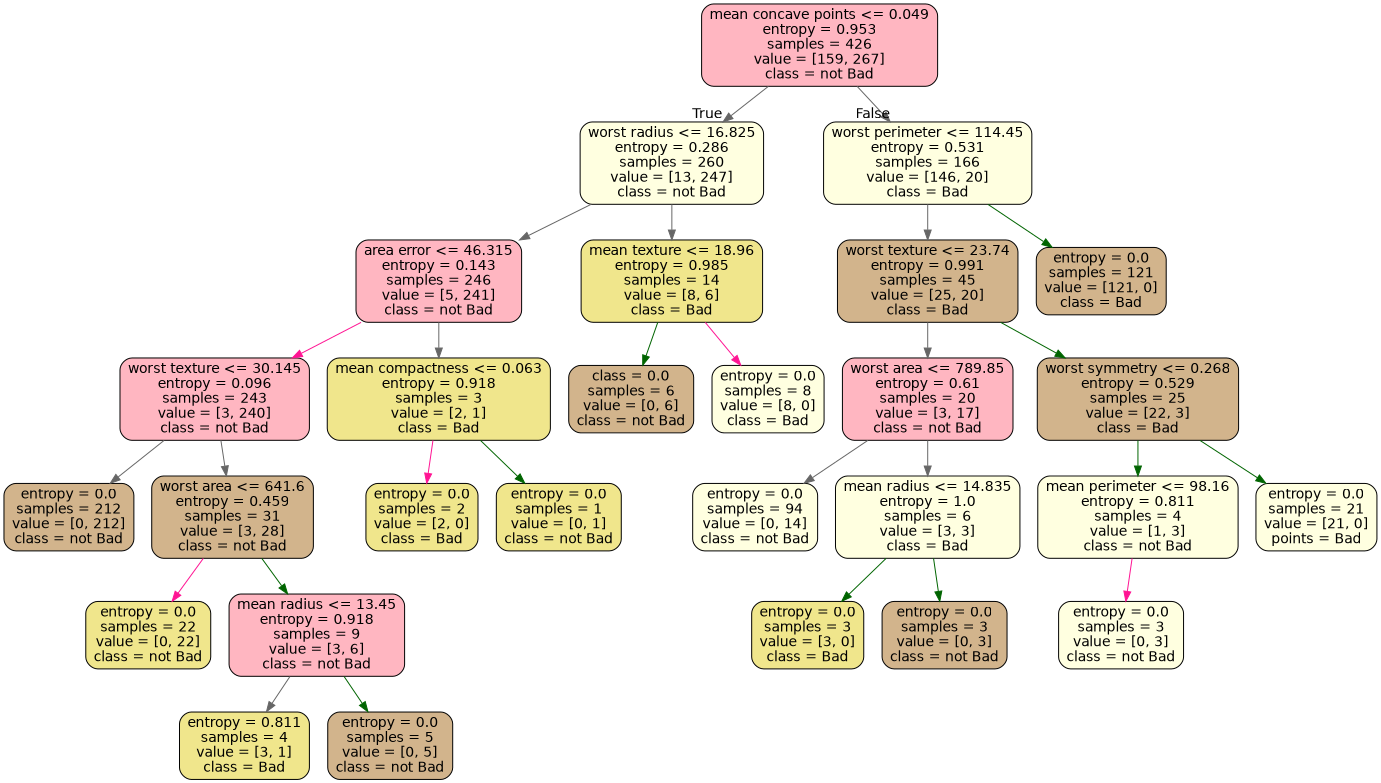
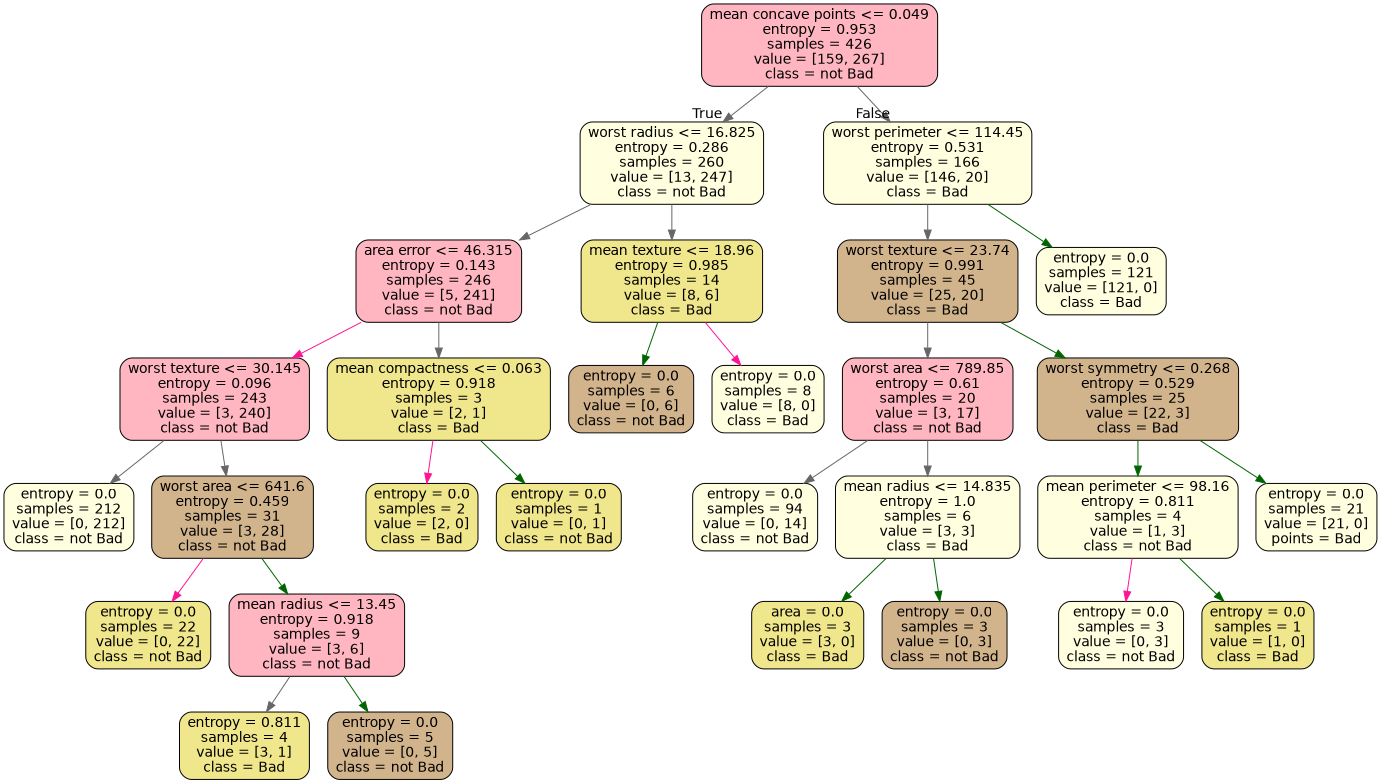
(1101, 281) -> (1101, 281)
(631, 399) -> (631, 399)
(69, 517) -> (69, 517)
(808, 635) -> (808, 635)
none -> (1258, 635)
